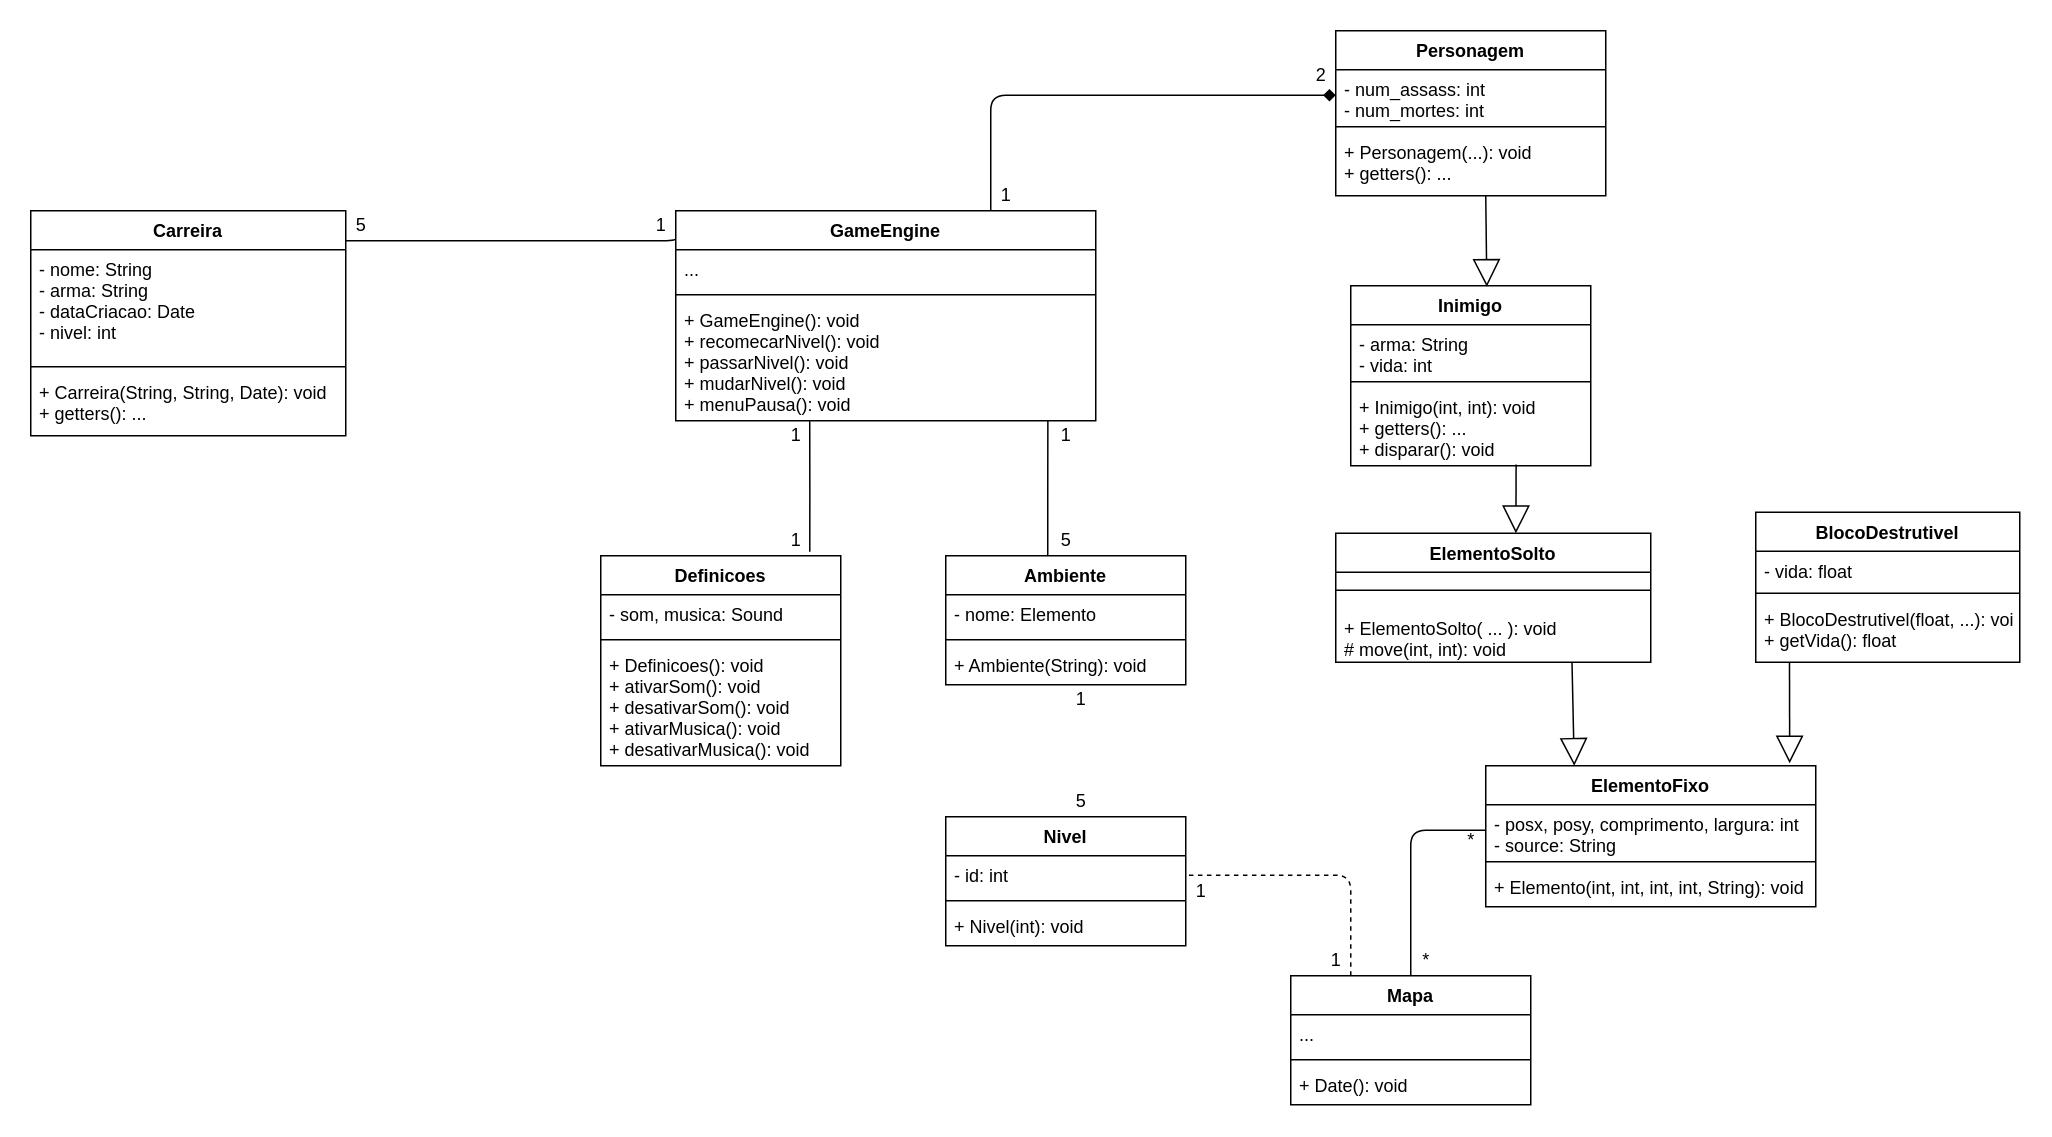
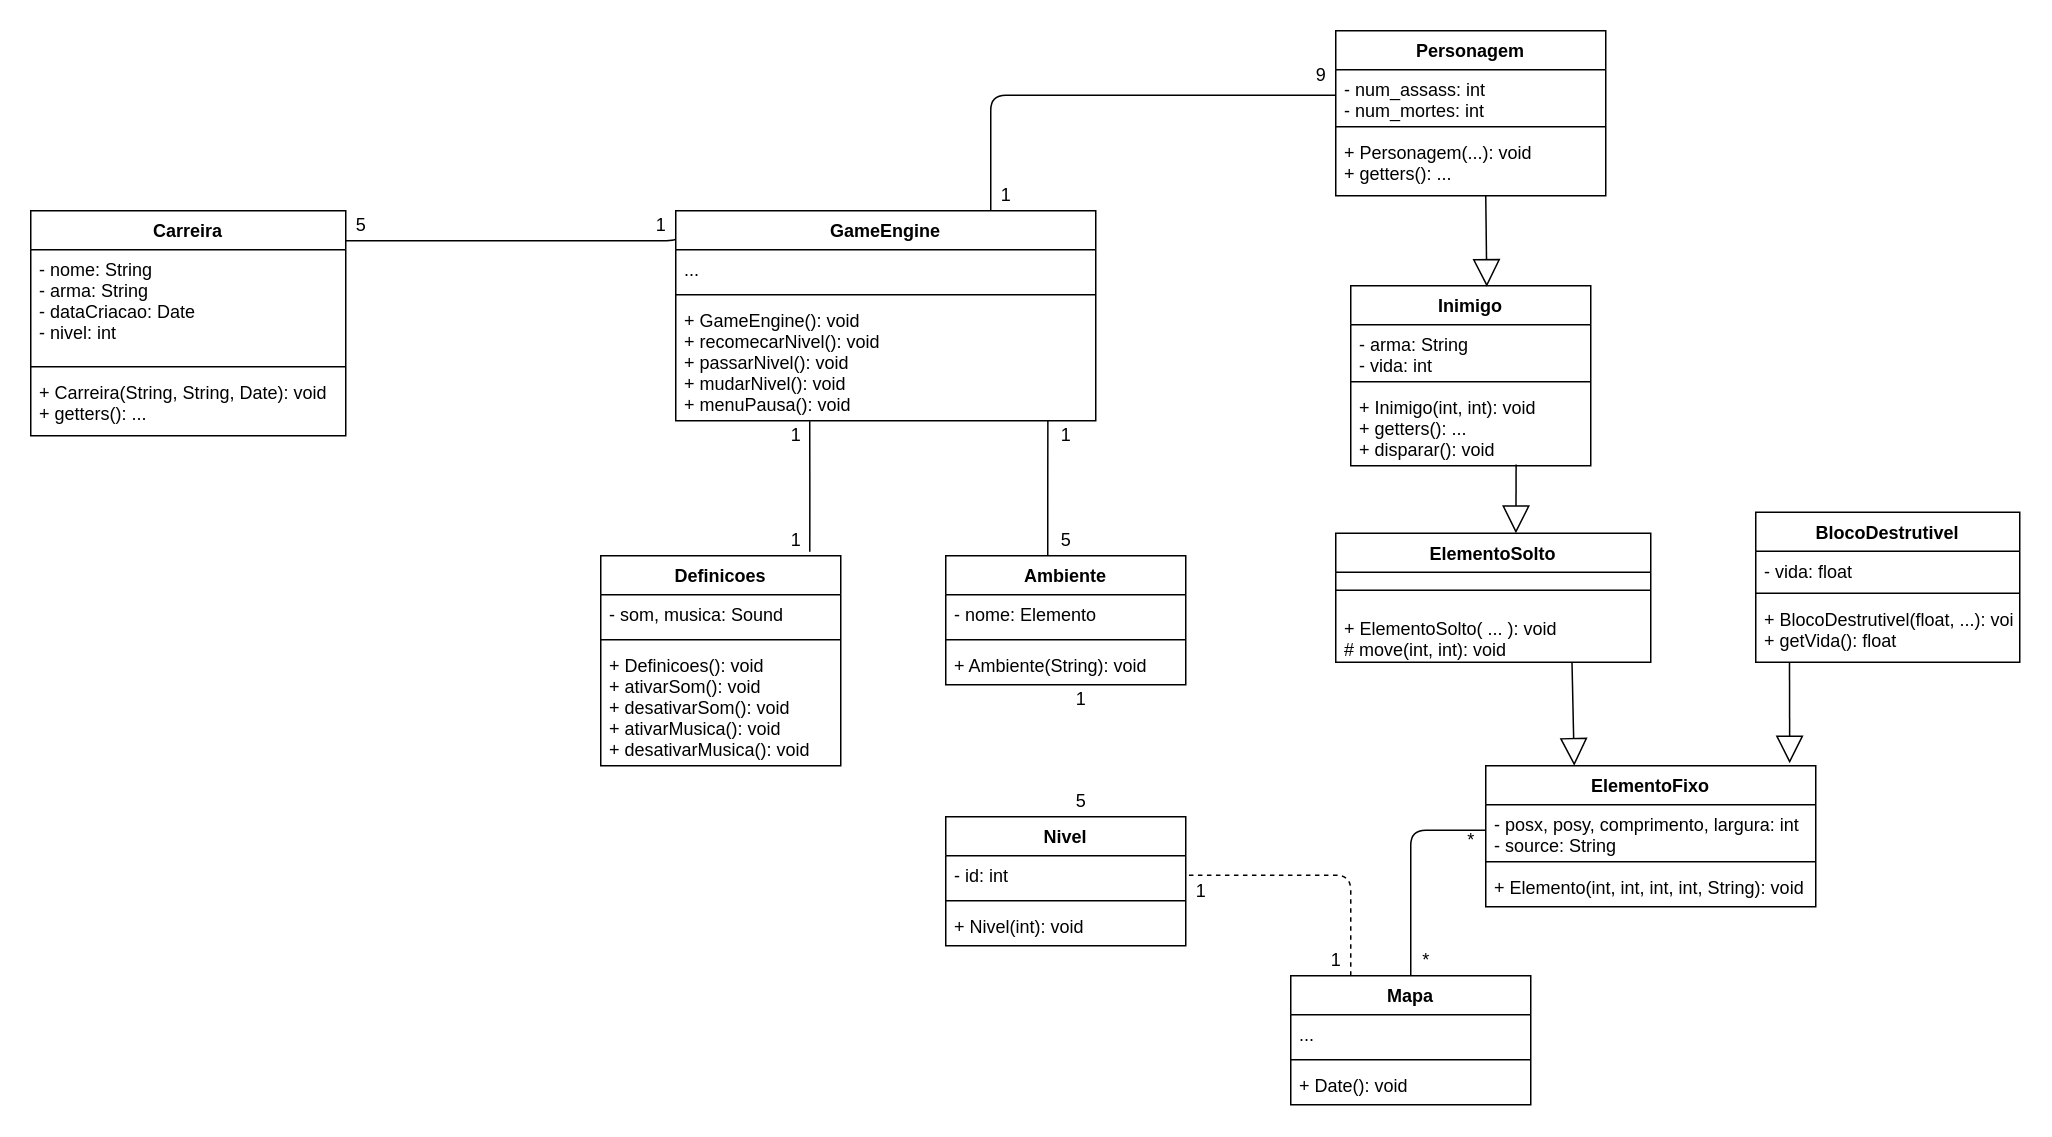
(1322, 76) -> (1322, 76)
(1323, 95) -> (1327, 95)
